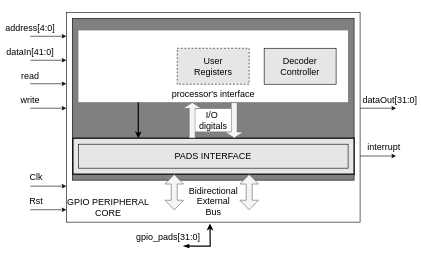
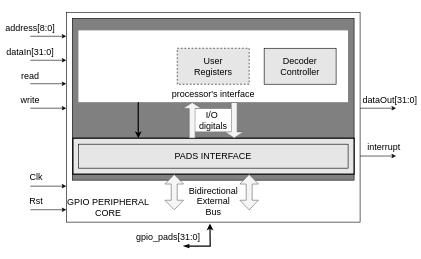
(30, 27) -> (30, 27)
(30, 51) -> (30, 51)
